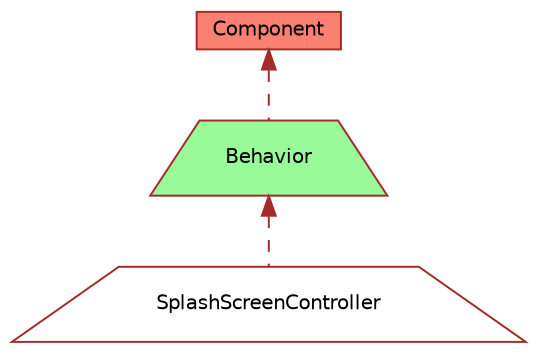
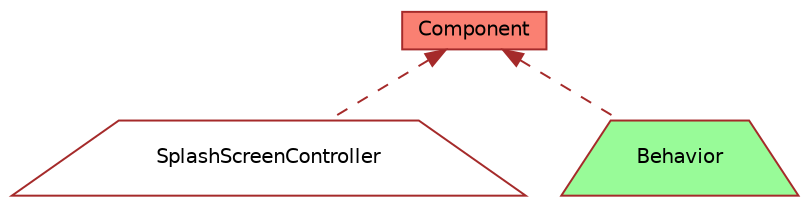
(269, 241) -> (379, 90)
